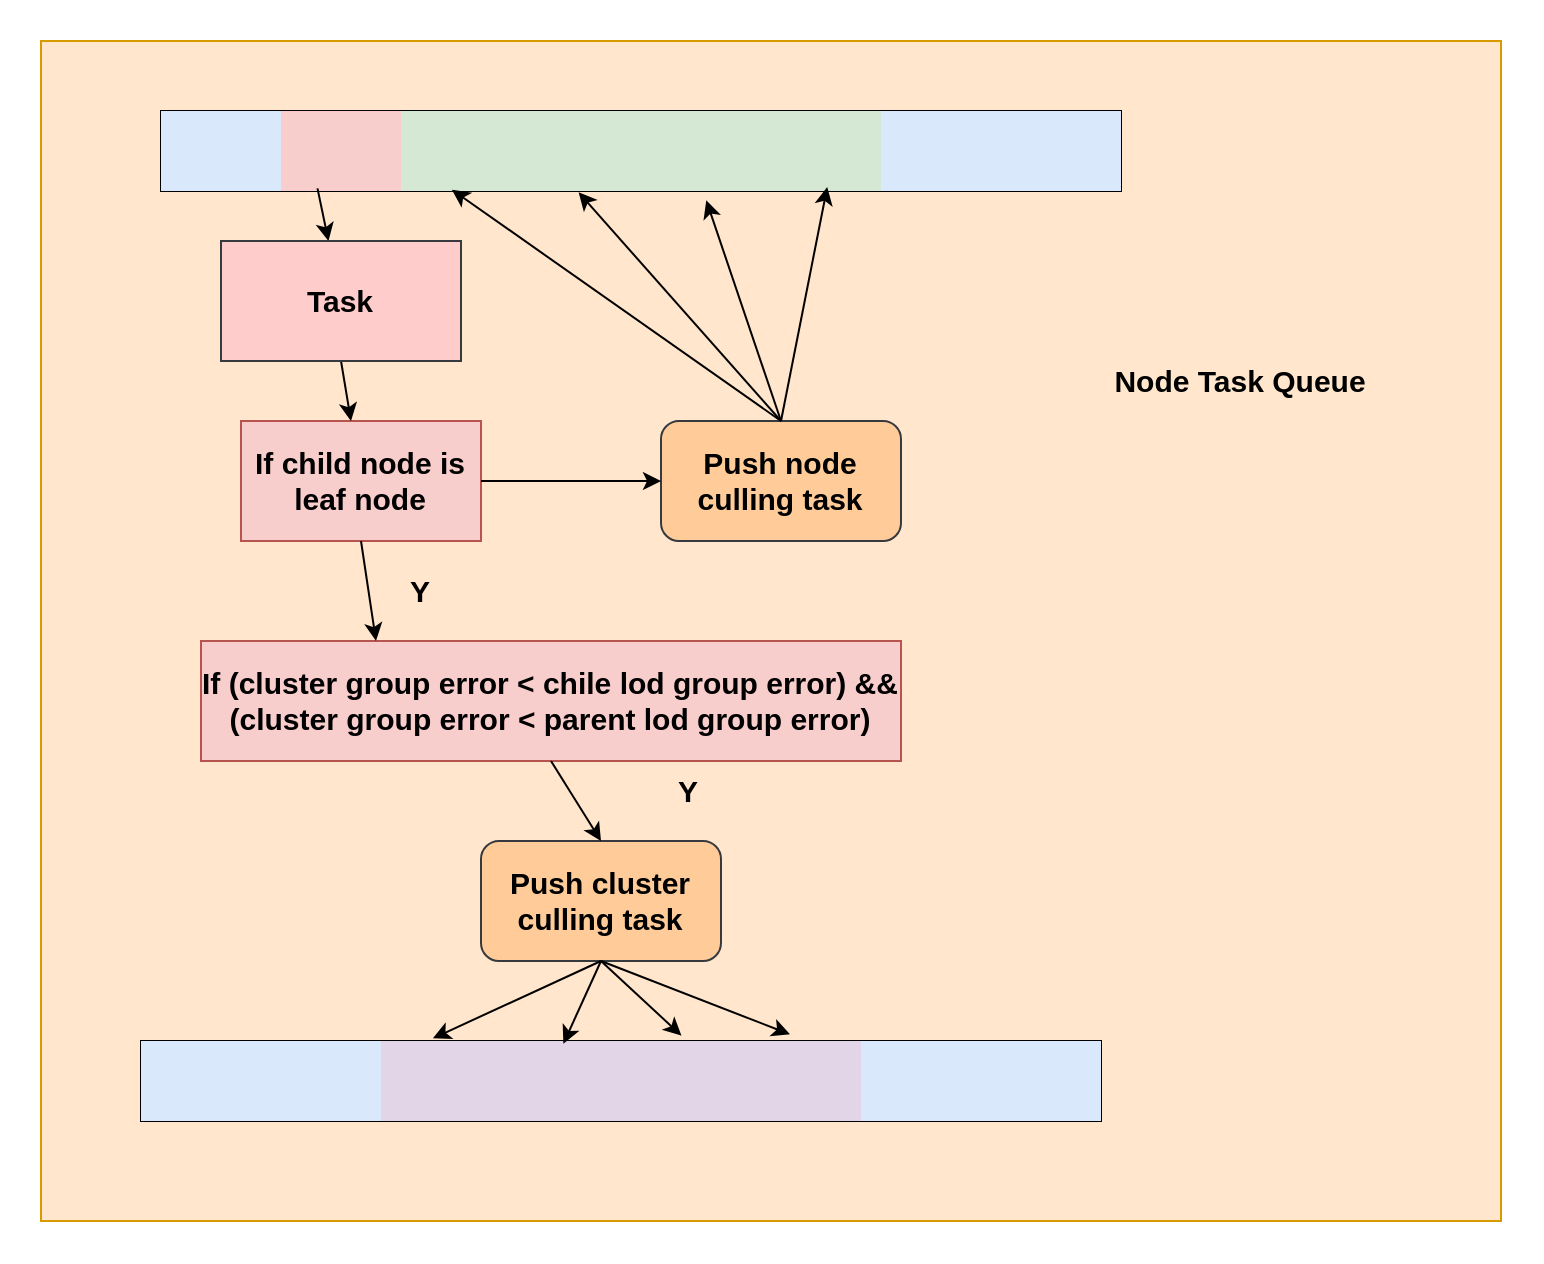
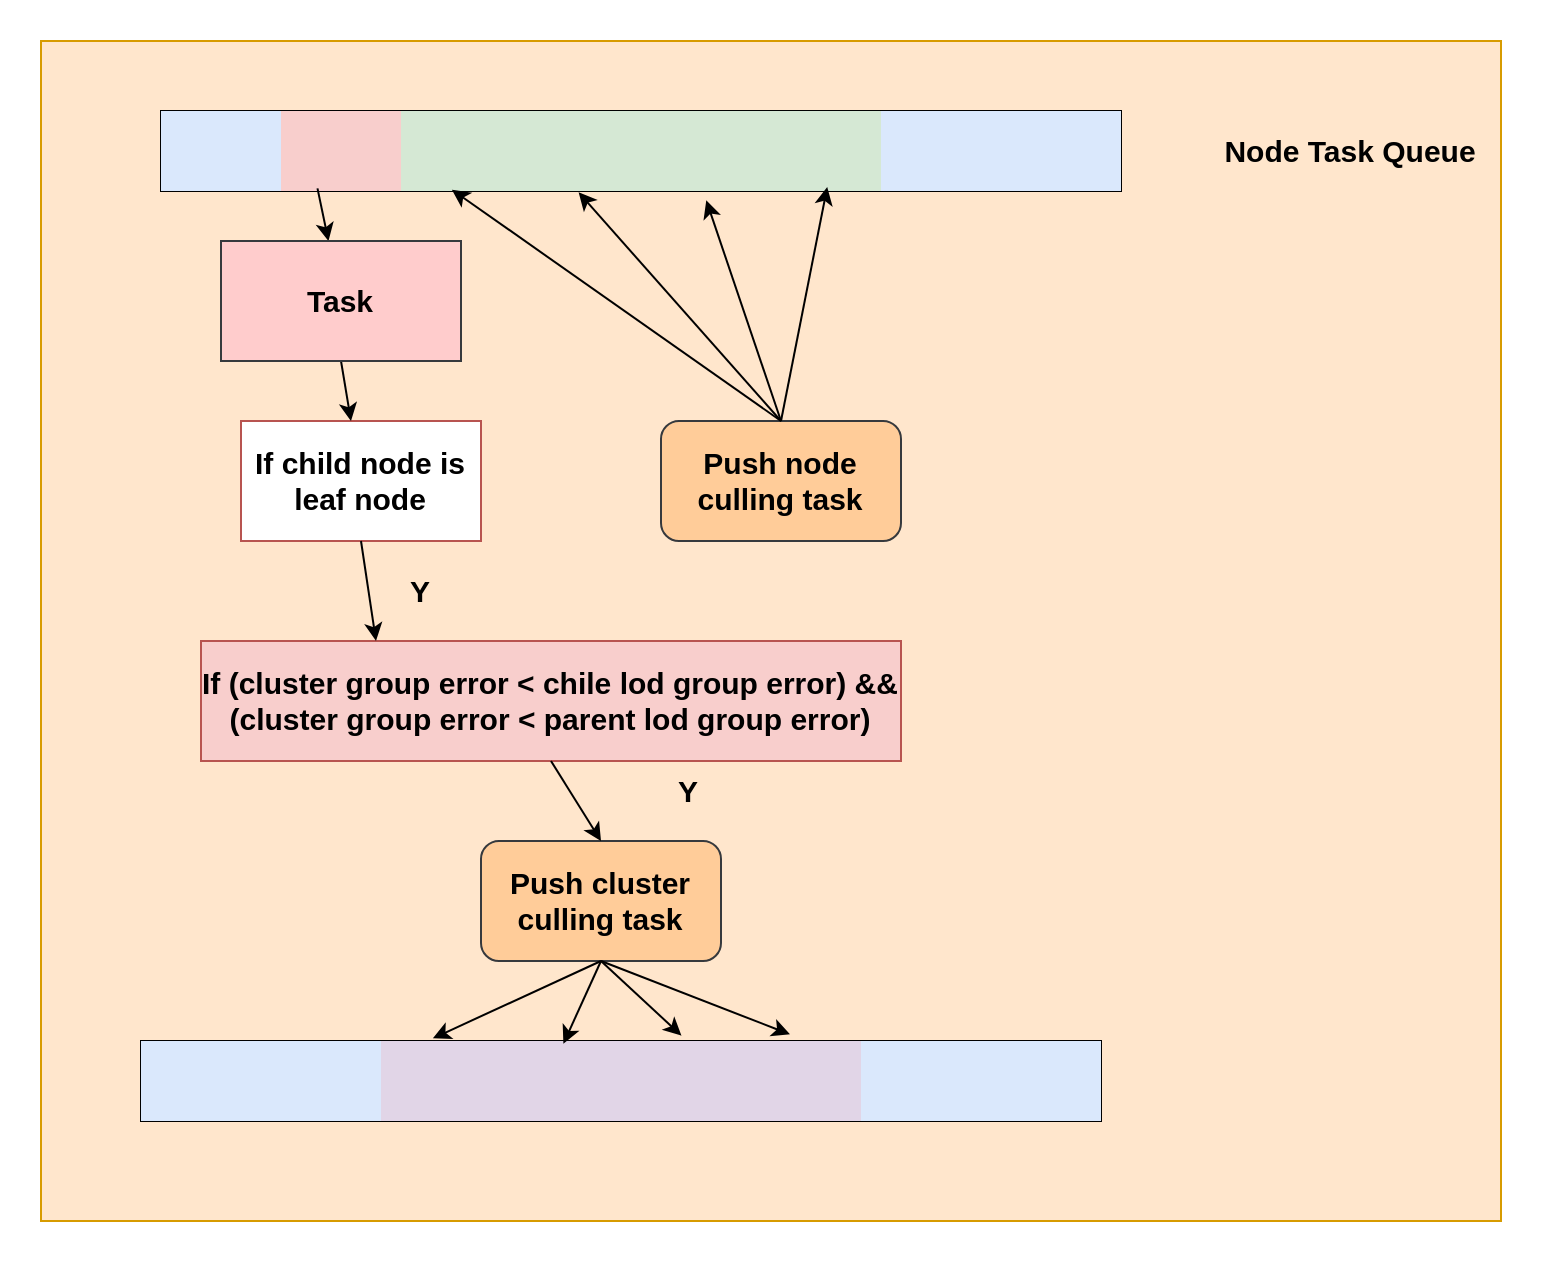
(1241, 381) -> (1351, 151)
(361, 481) -> (361, 481)
(564, 481) -> none
